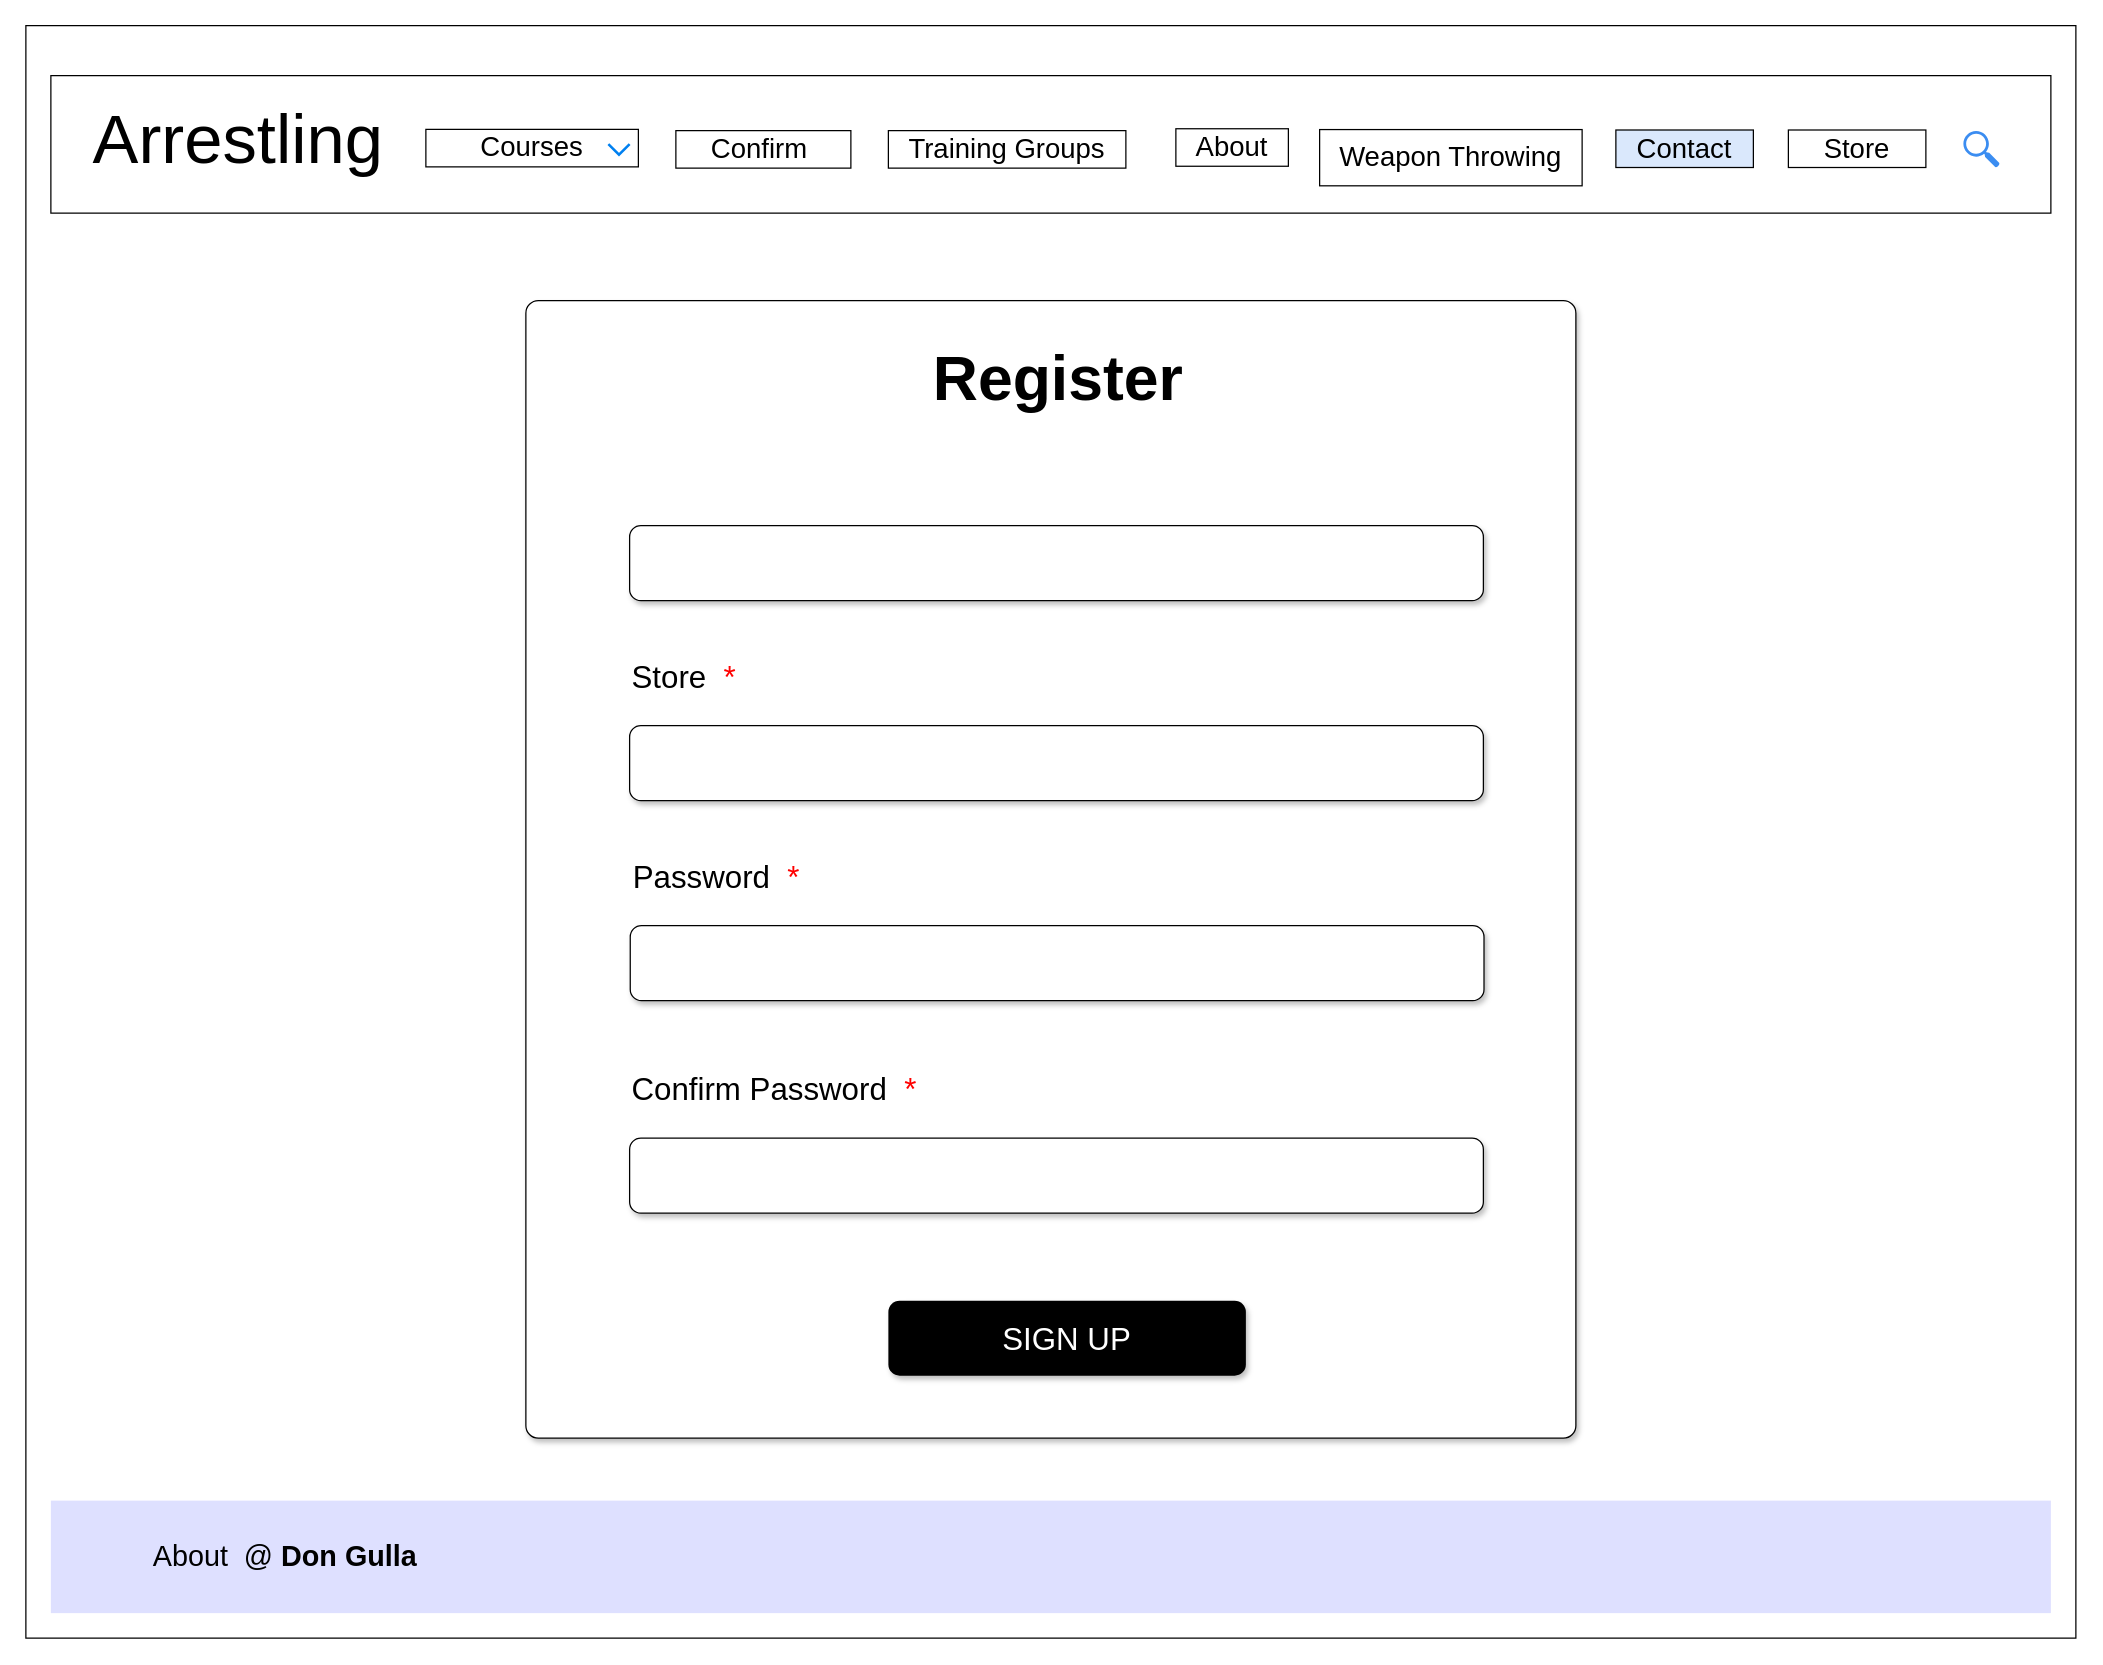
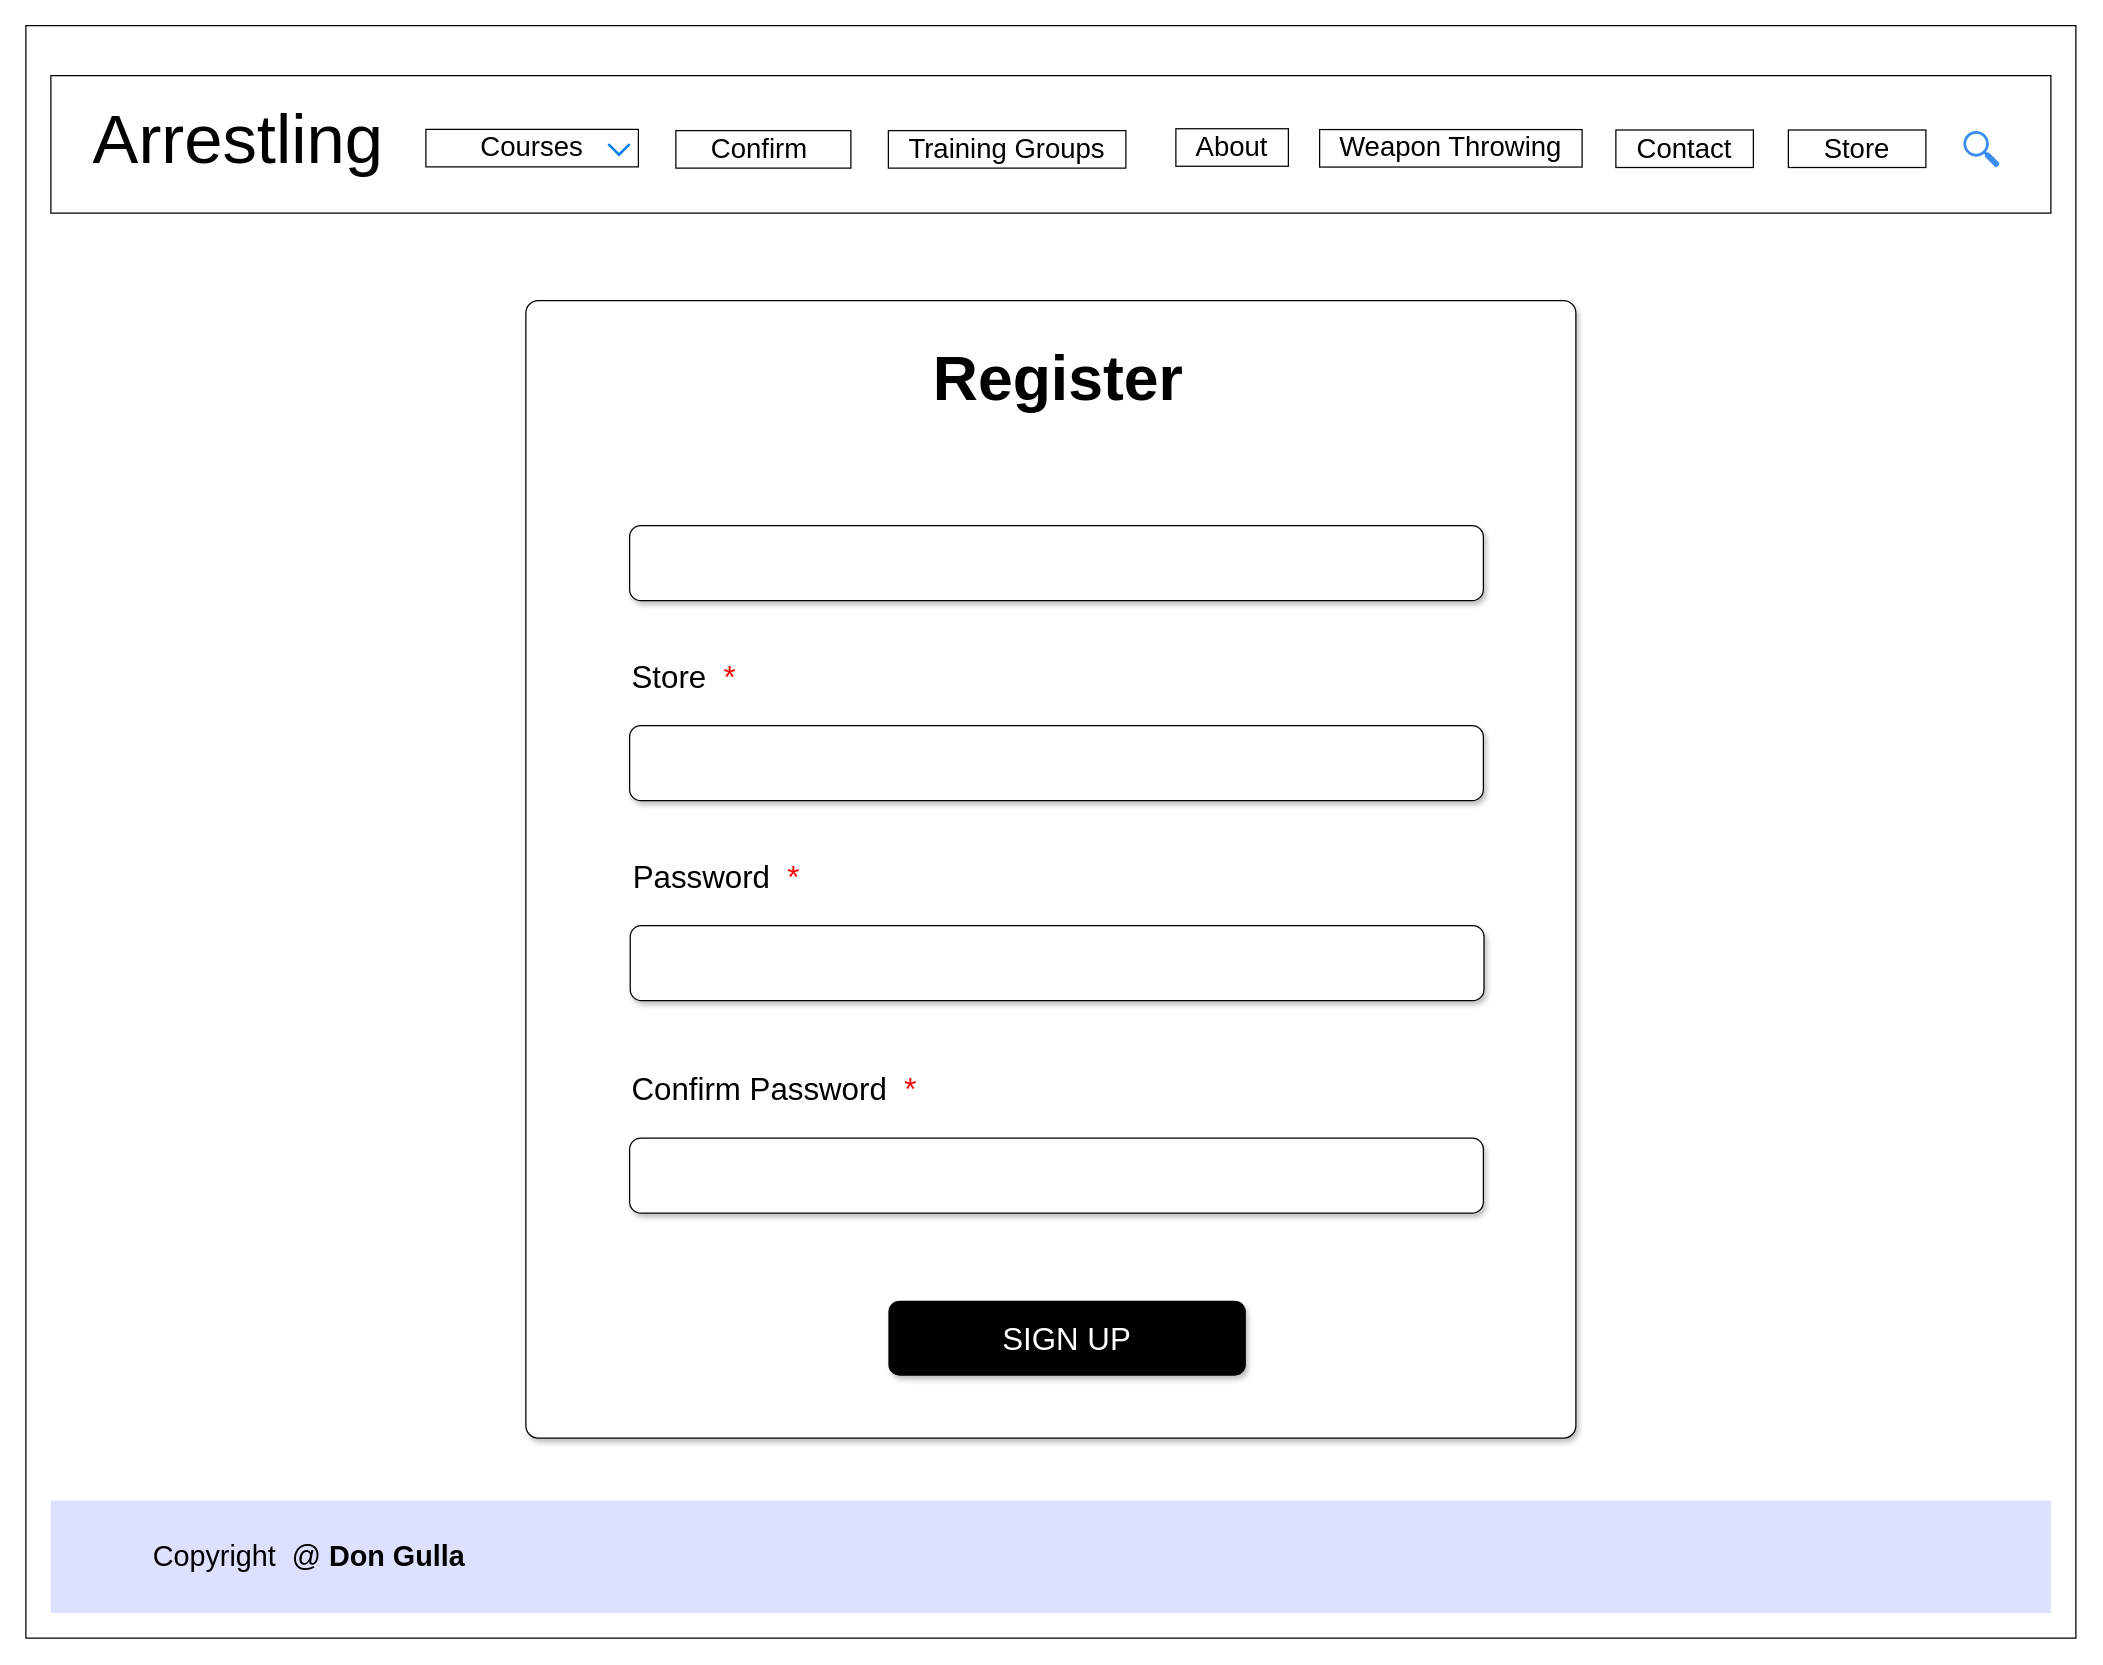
(1684, 149) -> (1684, 149)
(1451, 158) -> (1451, 148)
(119, 1557) -> (134, 1557)
